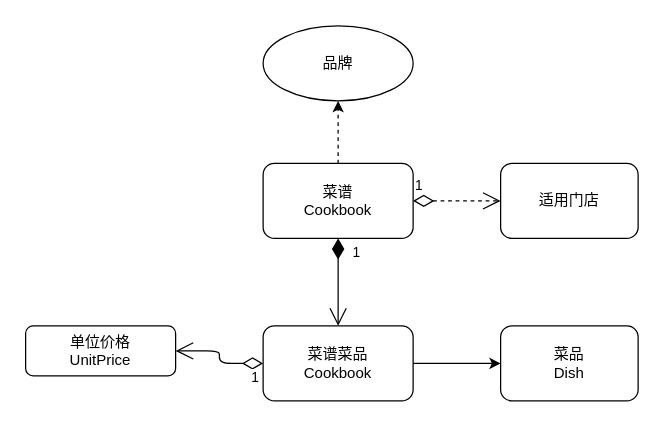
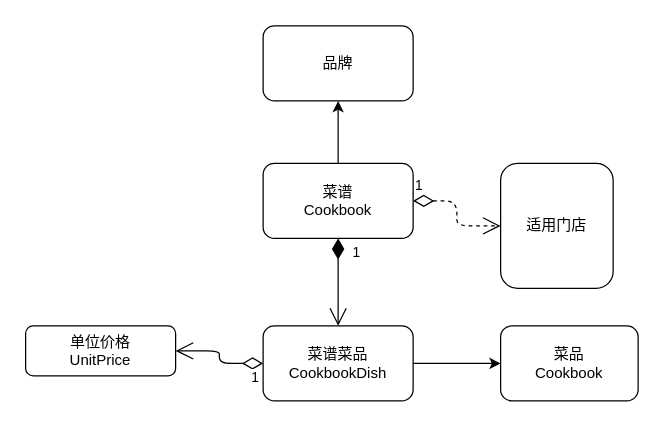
(338, 63) -> (338, 63)
(338, 135) -> (338, 135)
(569, 201) -> (557, 226)
(338, 363) -> (338, 363)
(569, 363) -> (569, 363)
